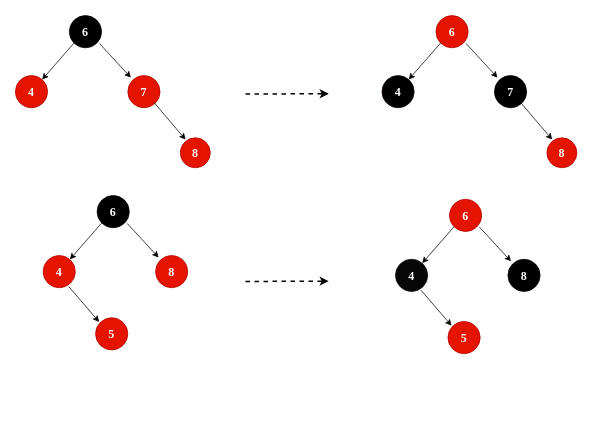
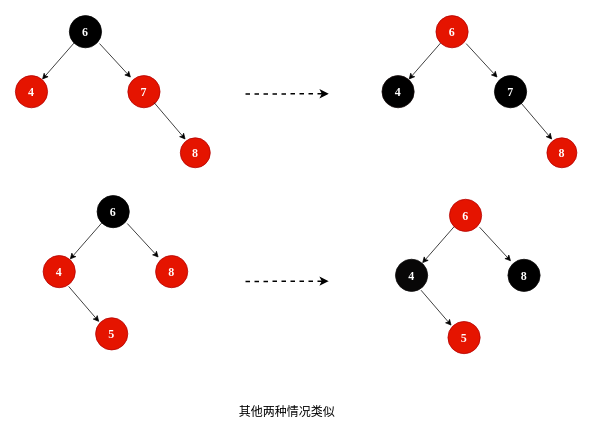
none -> (287, 411)
